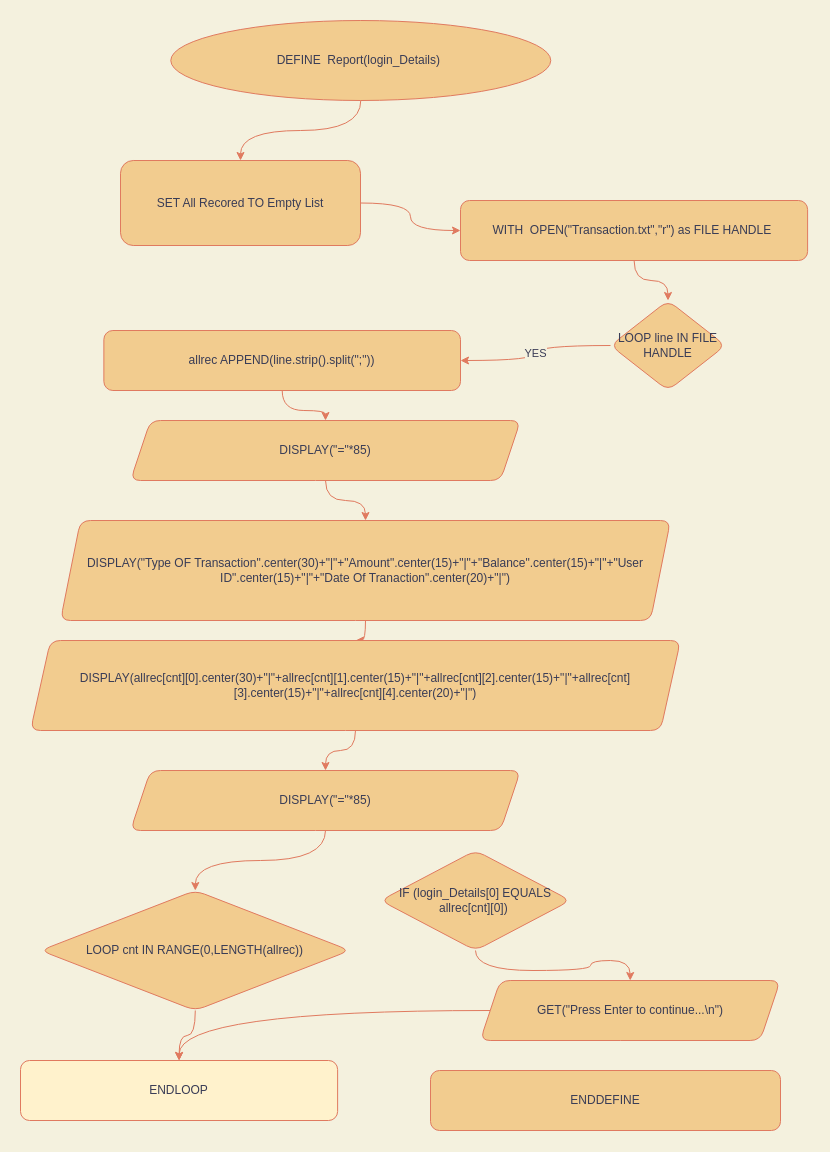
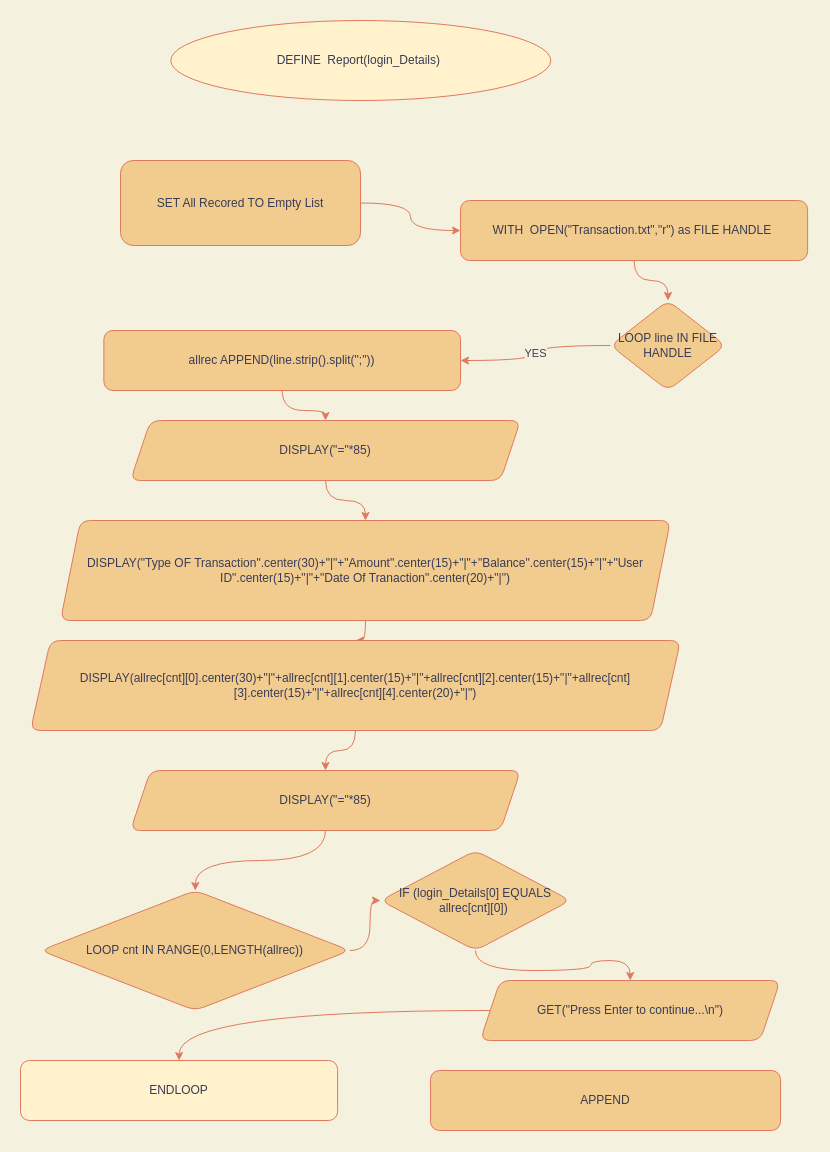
(361, 61) -> (361, 61)
(304, 130) -> none
(193, 1030) -> (370, 931)
(606, 1101) -> (606, 1101)
